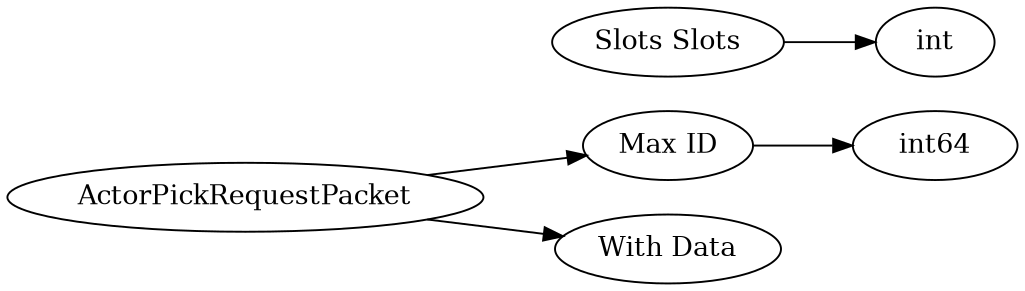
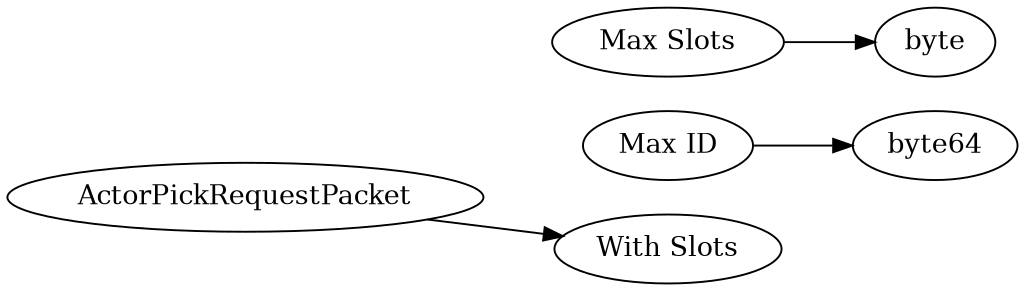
(668, 42) -> (668, 42)
(935, 42) -> (935, 42)
(935, 146) -> (935, 146)
(497, 166) -> none
(668, 249) -> (668, 249)
